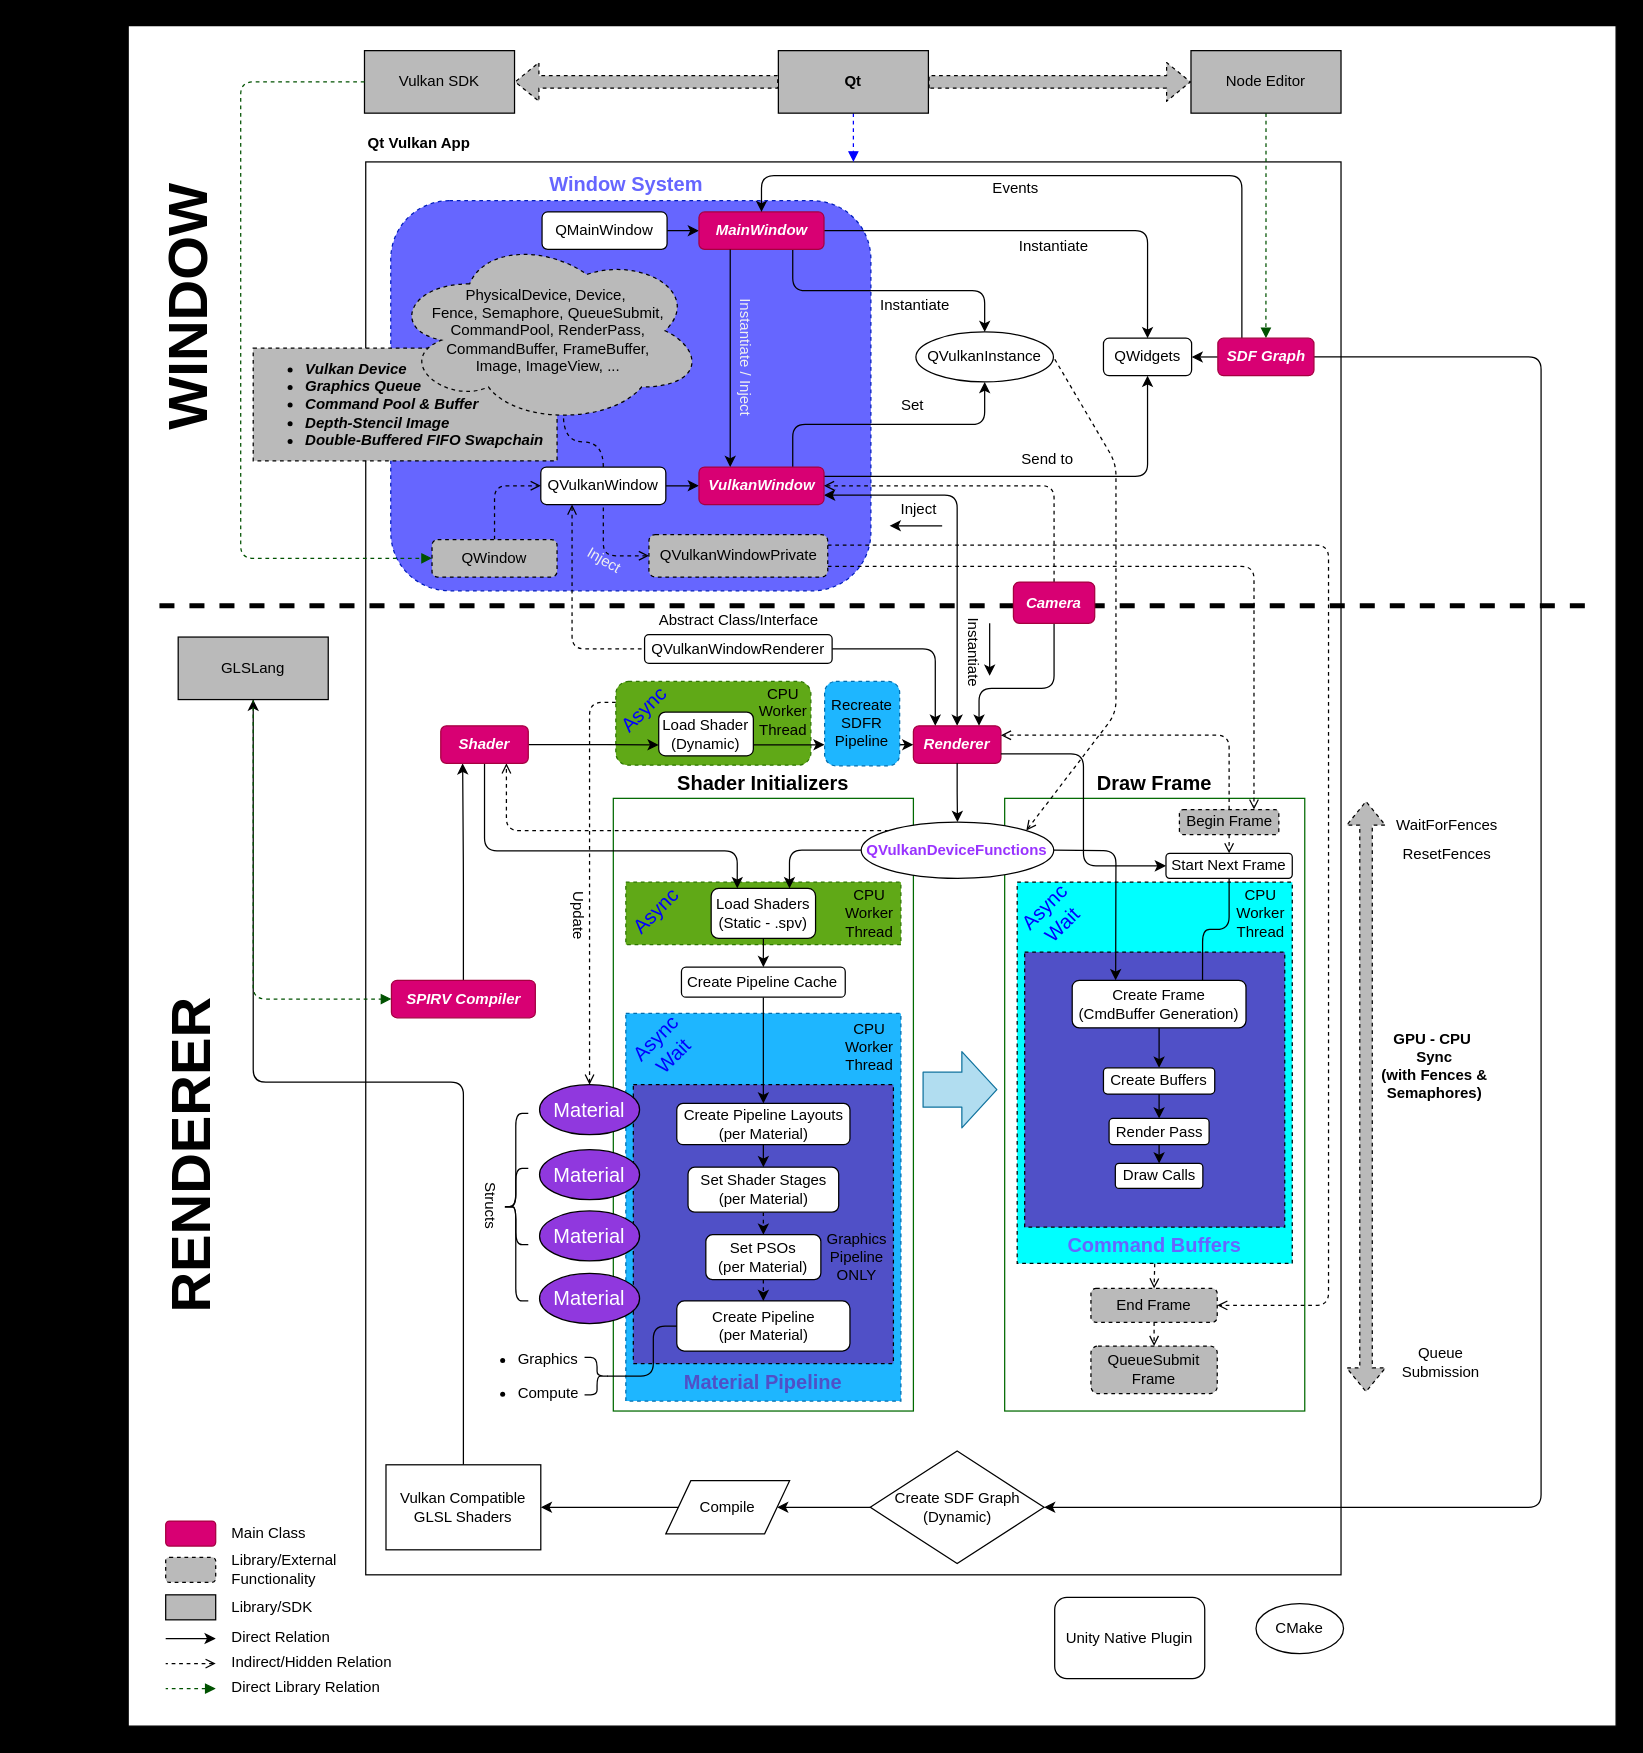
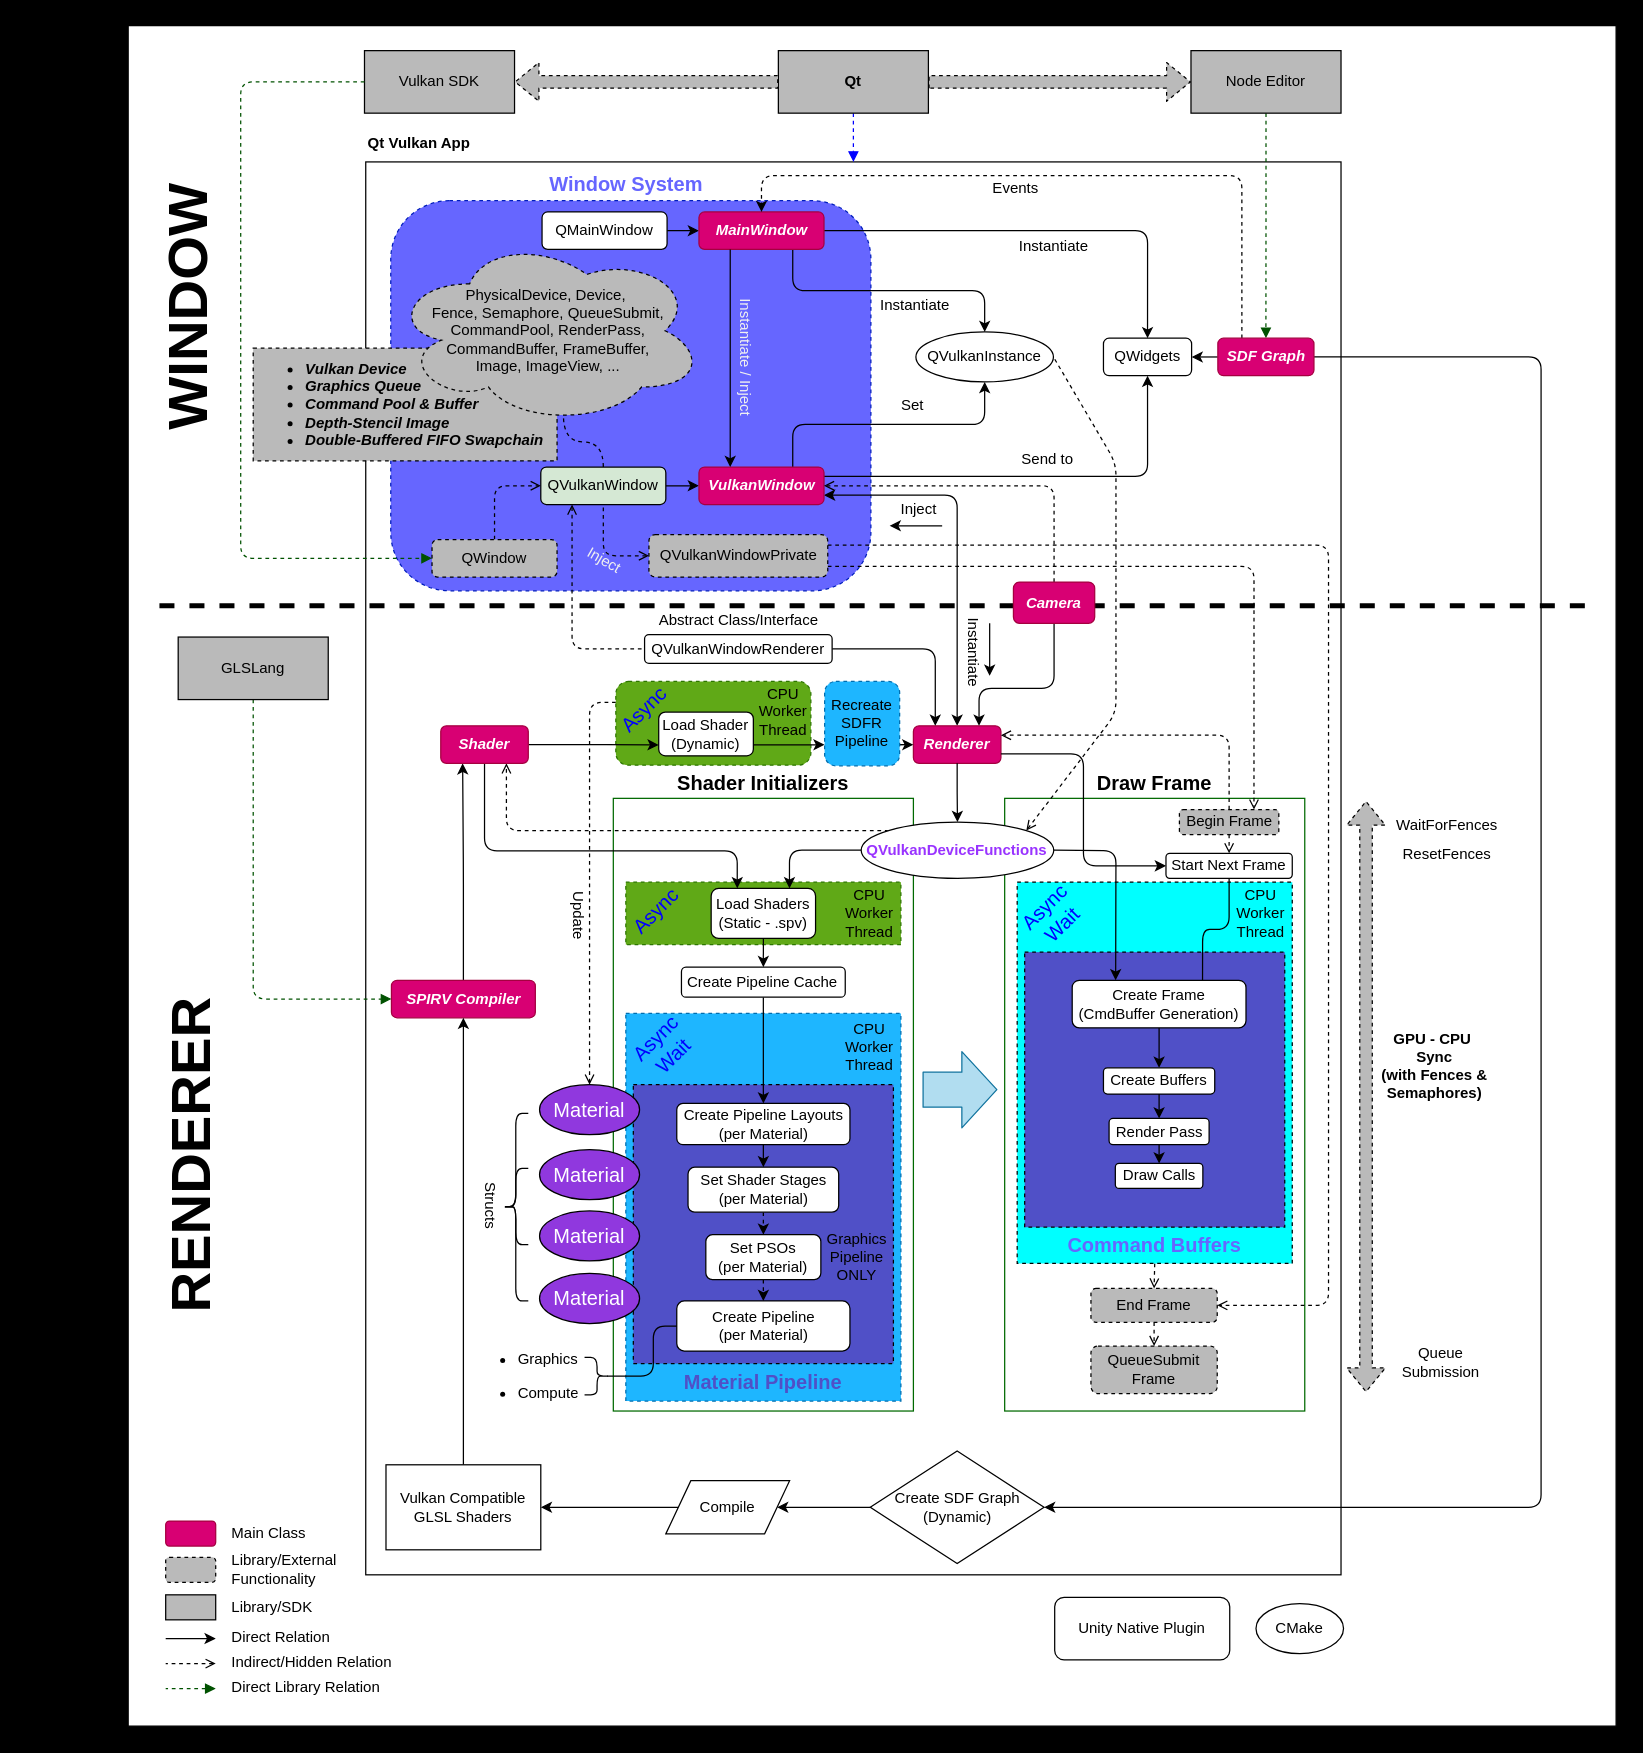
(1068, 176) -> (1068, 176)
(603, 486) -> (603, 486)
(320, 1082) -> (463, 1059)
(1129, 1638) -> (1142, 1628)
